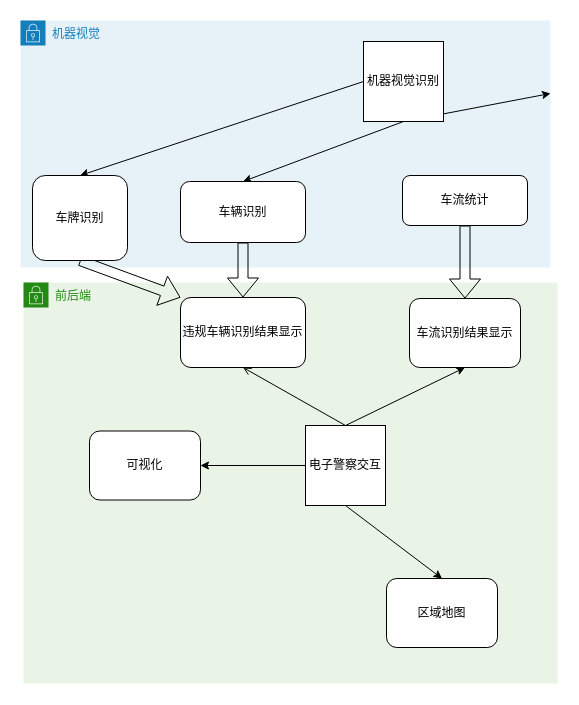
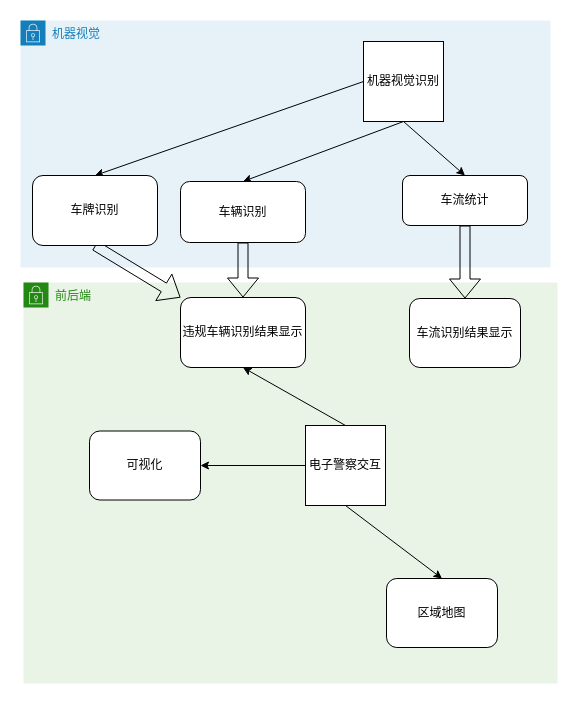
(493, 104) -> (431, 146)
(80, 218) -> (95, 211)
(248, 370) -> (249, 371)
(402, 398) -> none
